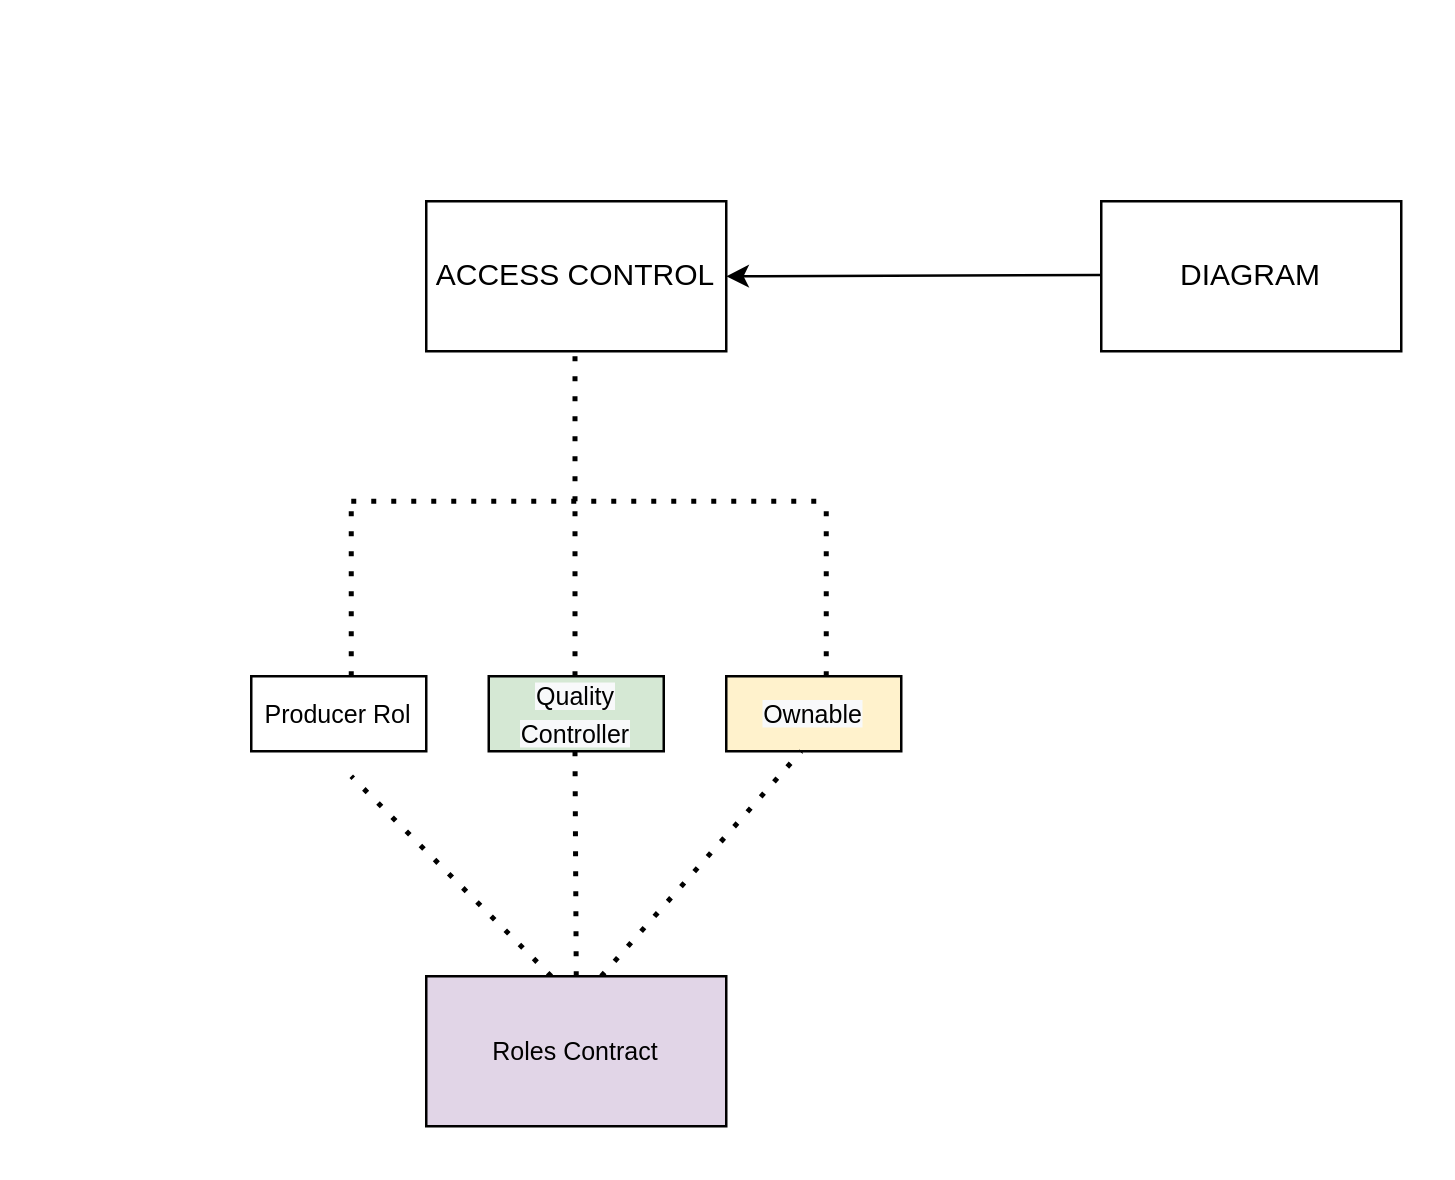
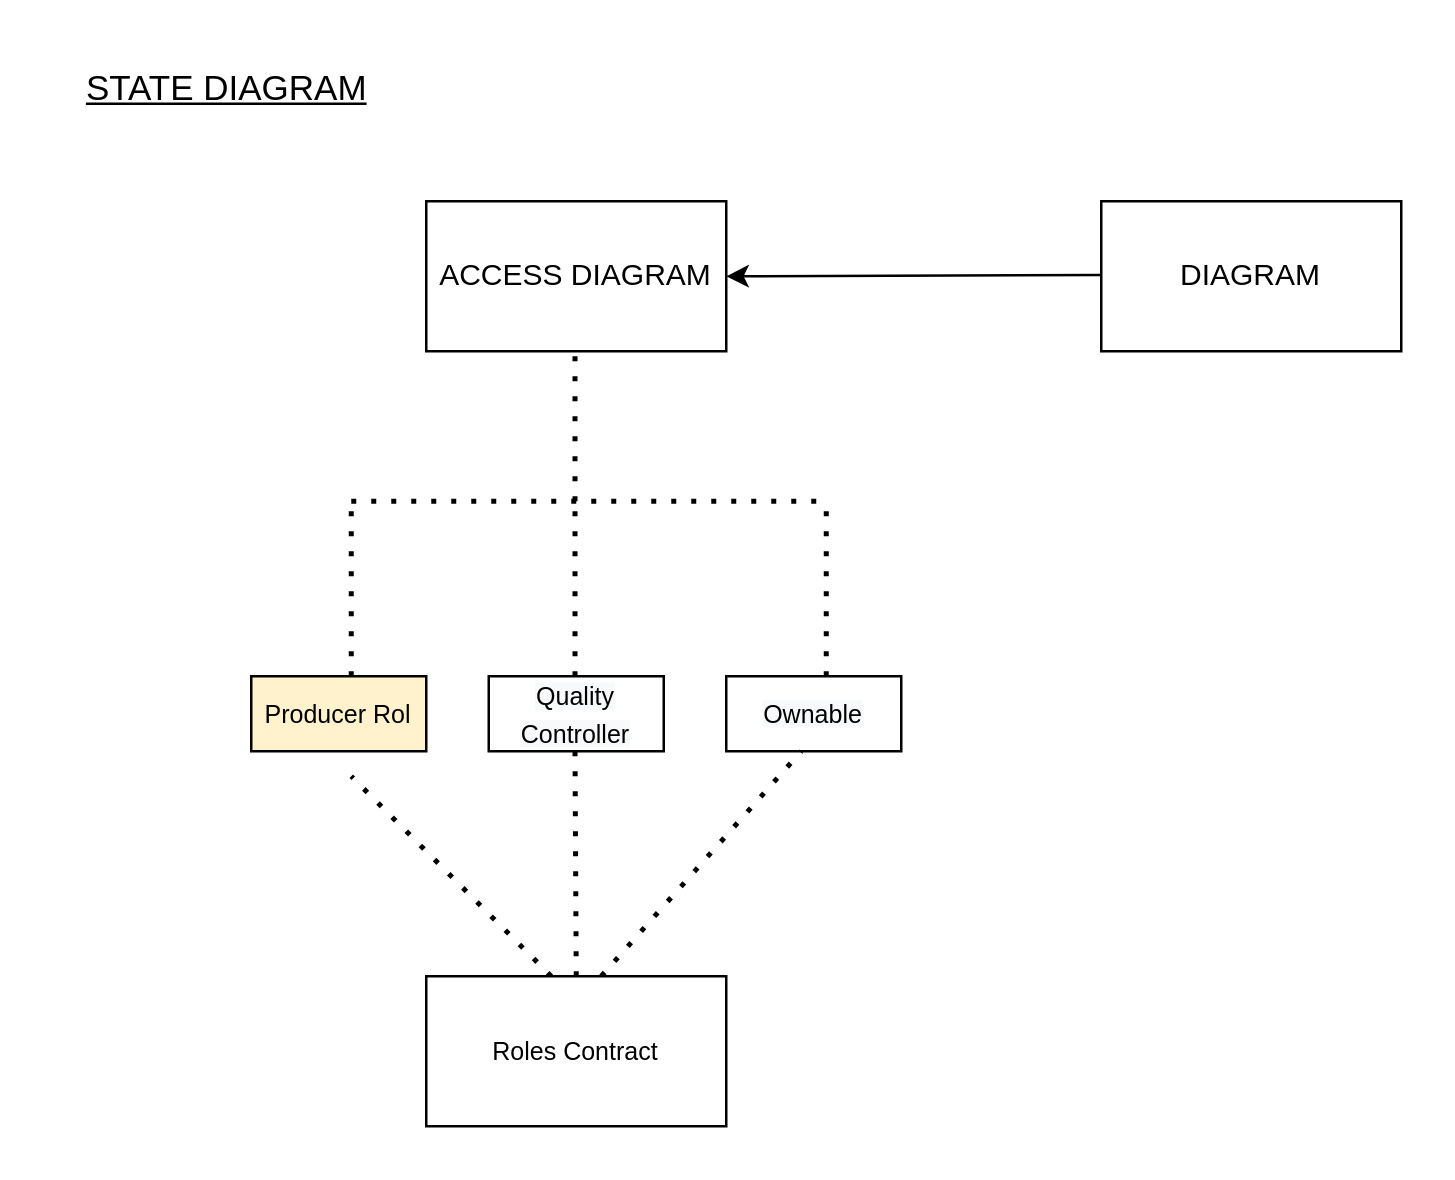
none -> (226, 89)
(576, 276) -> (576, 276)
(339, 714) -> (339, 714)
(576, 714) -> (576, 714)
(814, 714) -> (814, 714)
(576, 1051) -> (576, 1051)
